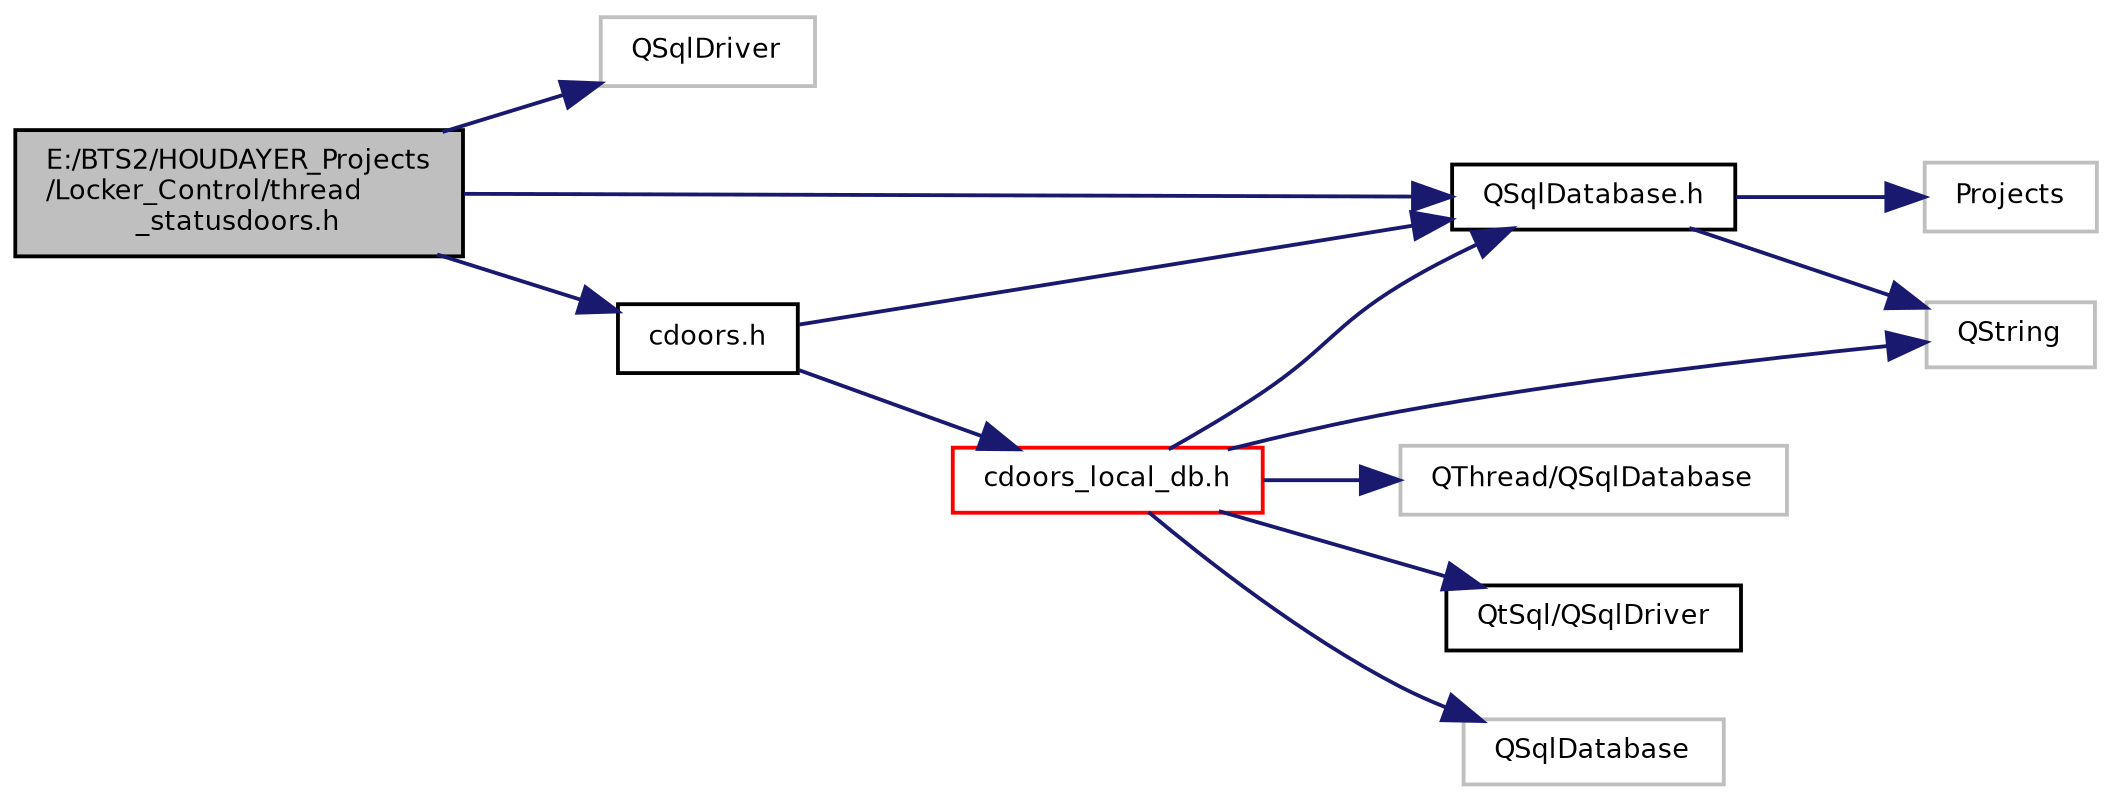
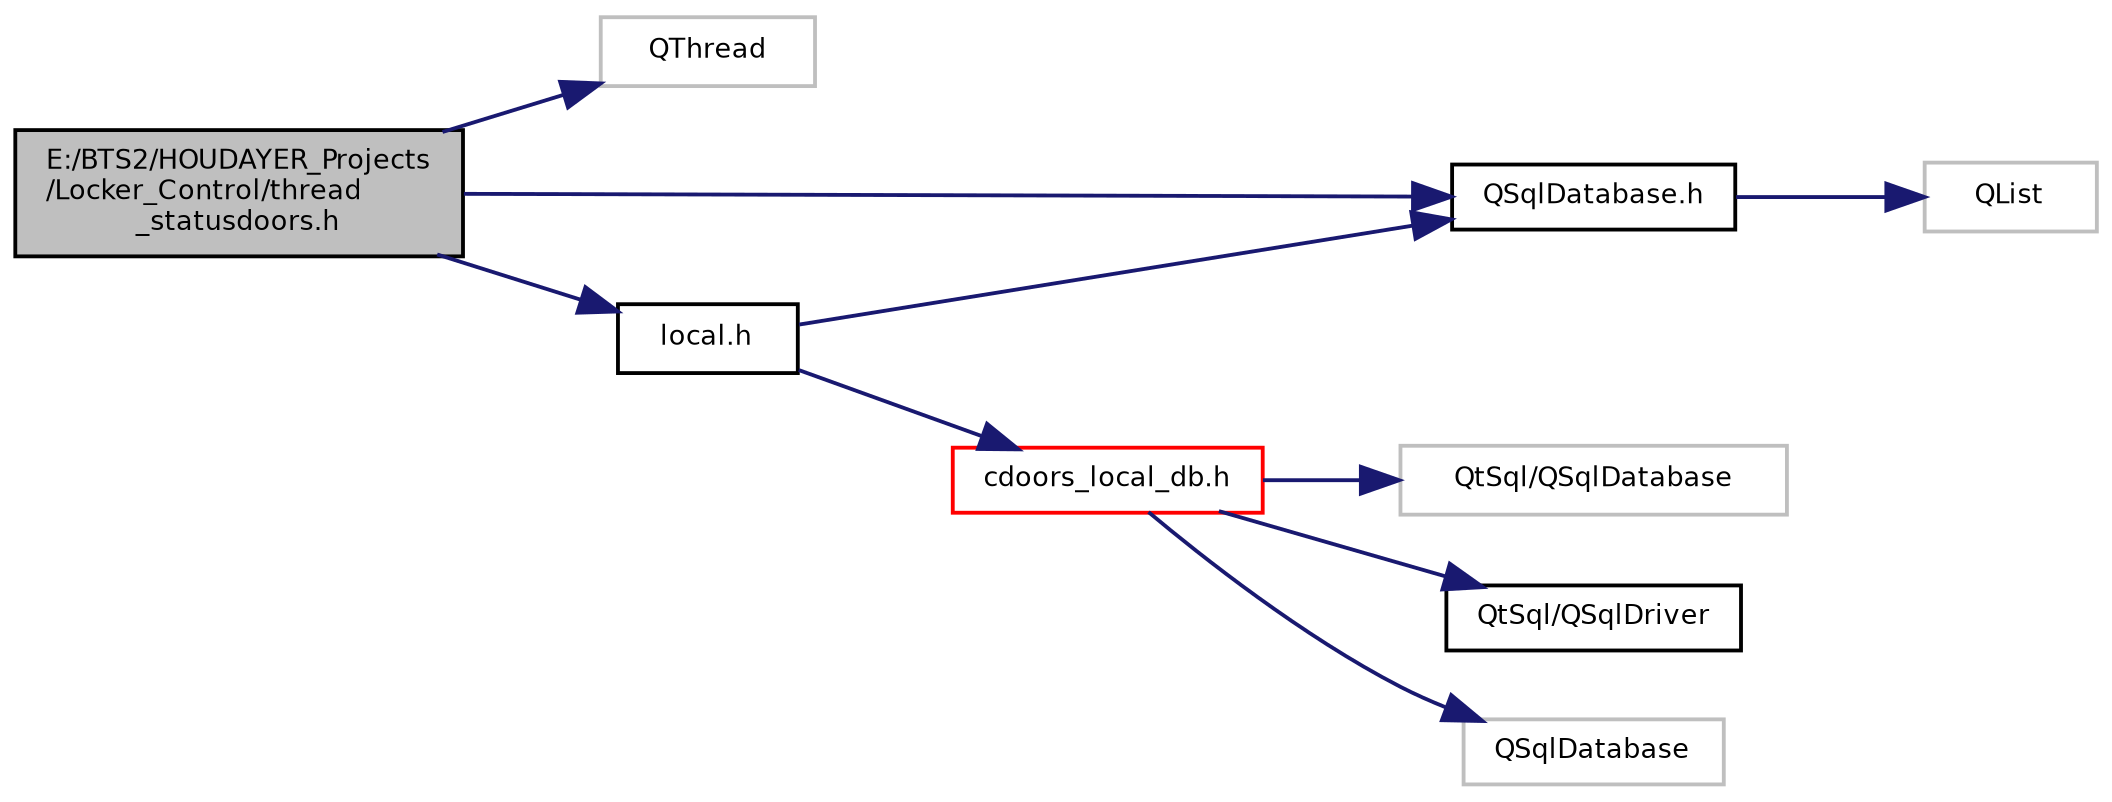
(708, 52) -> (708, 52)
(2011, 197) -> (2011, 197)
(2011, 335) -> none
(708, 339) -> (708, 339)
(1322, 346) -> none
(1594, 480) -> (1594, 480)
